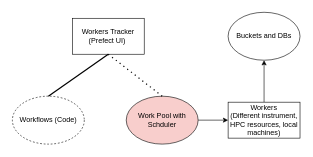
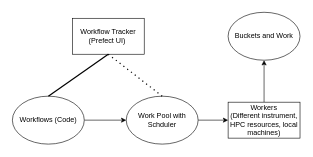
(108, 36) -> (108, 36)
(264, 36) -> (264, 36)
(48, 120) -> (48, 120)
none -> (120, 120)
(162, 120) -> (162, 120)
